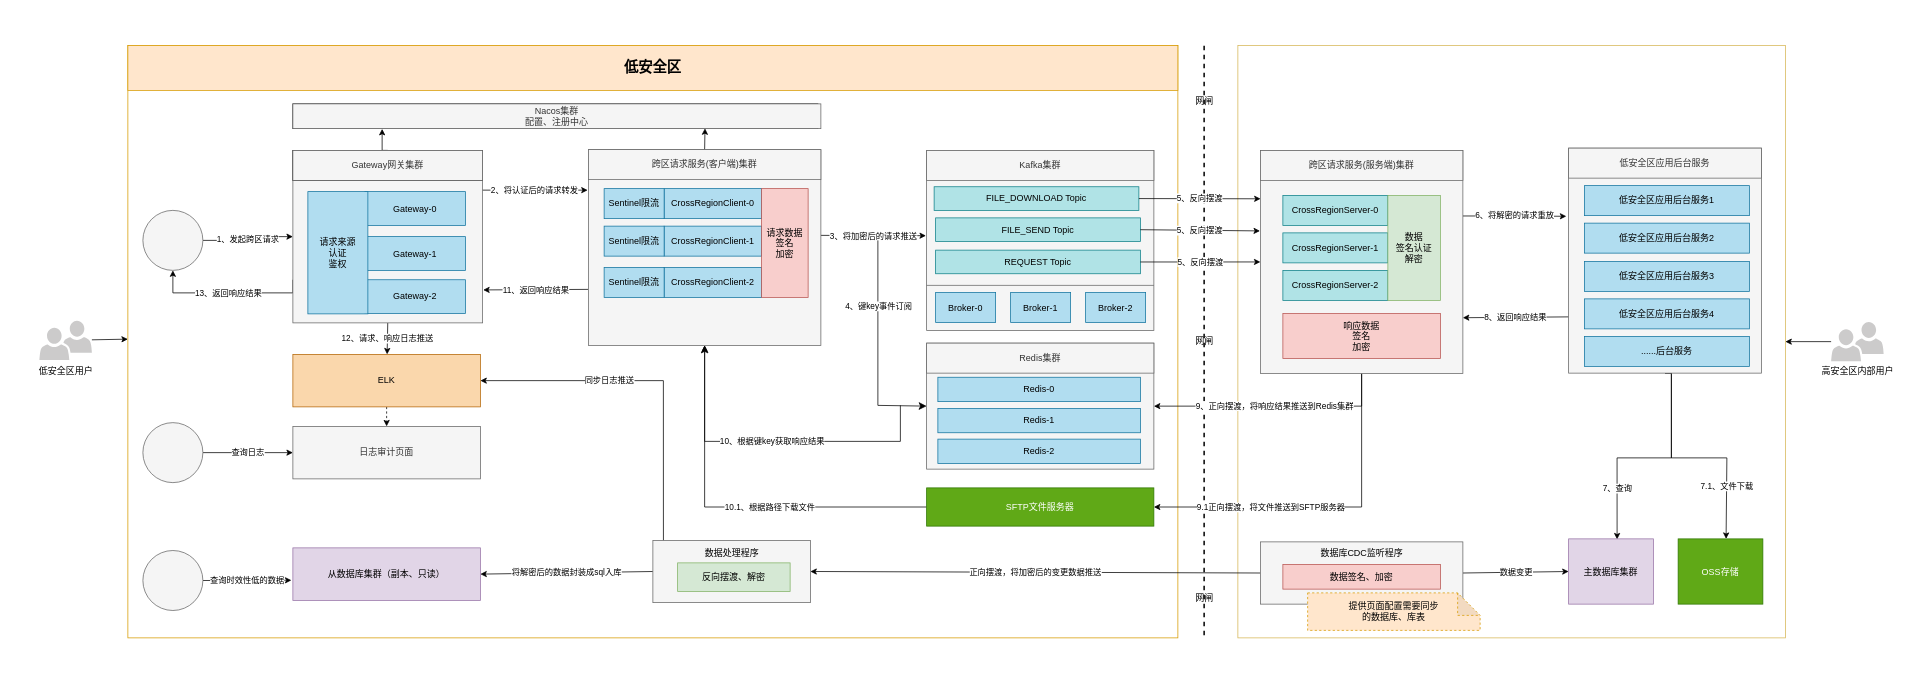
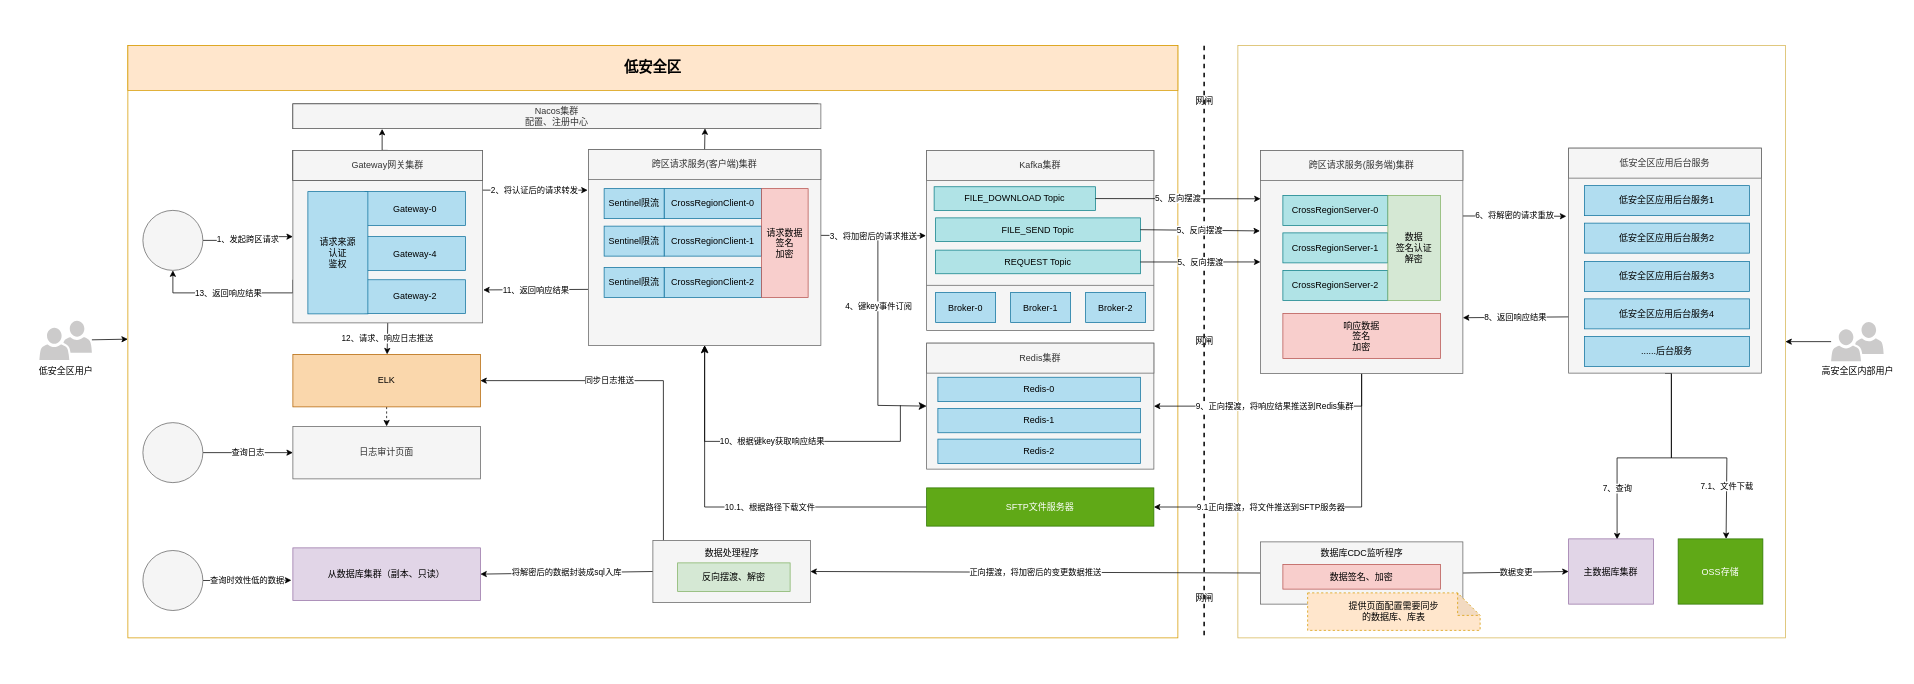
(1037, 199) -> (1015, 199)
(415, 254) -> (415, 254)
